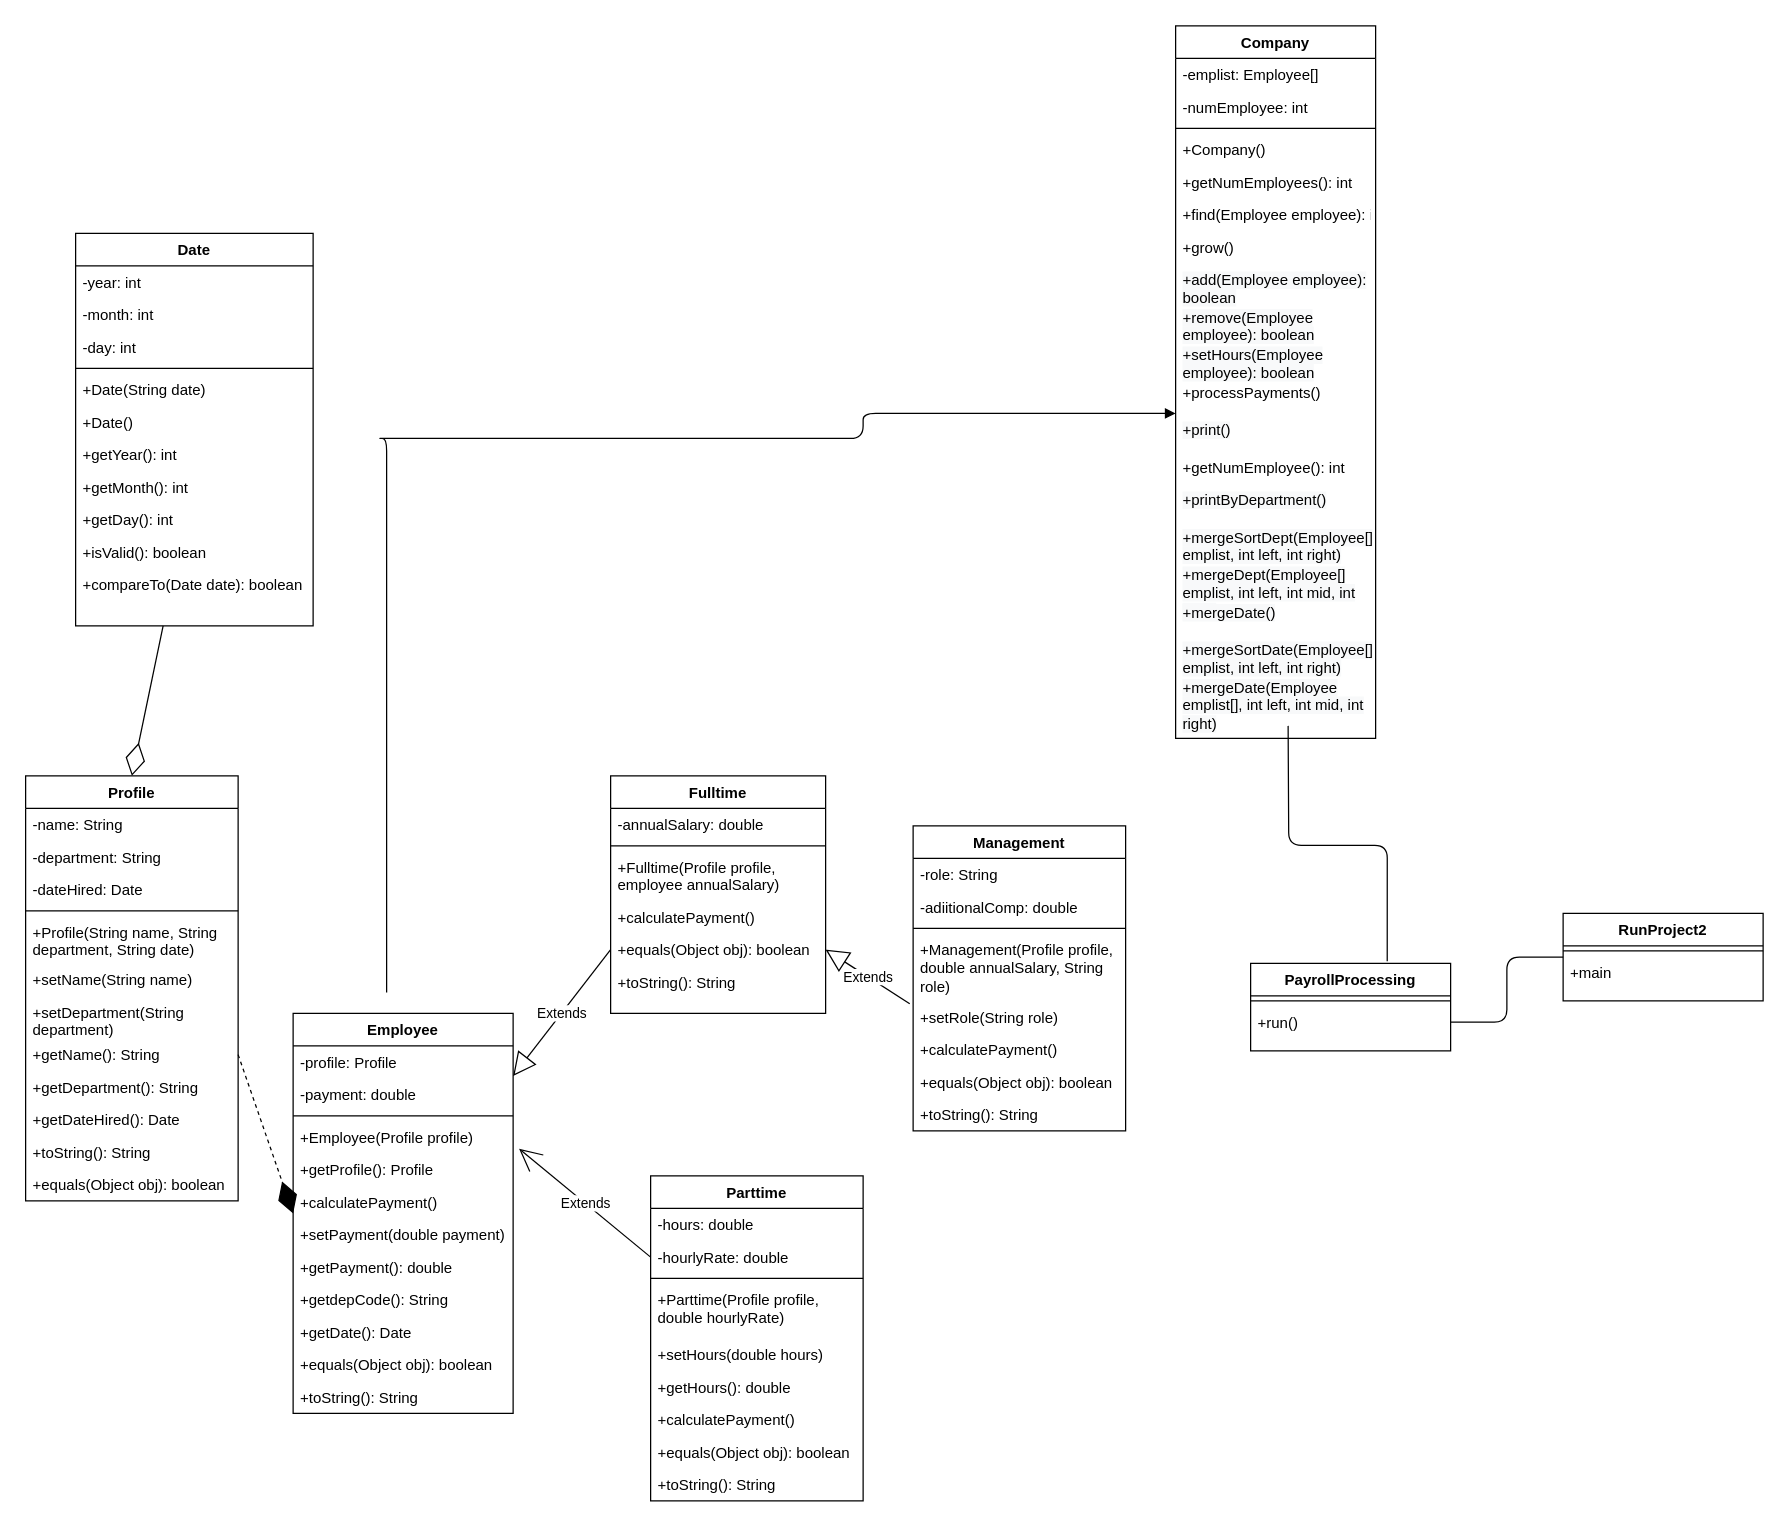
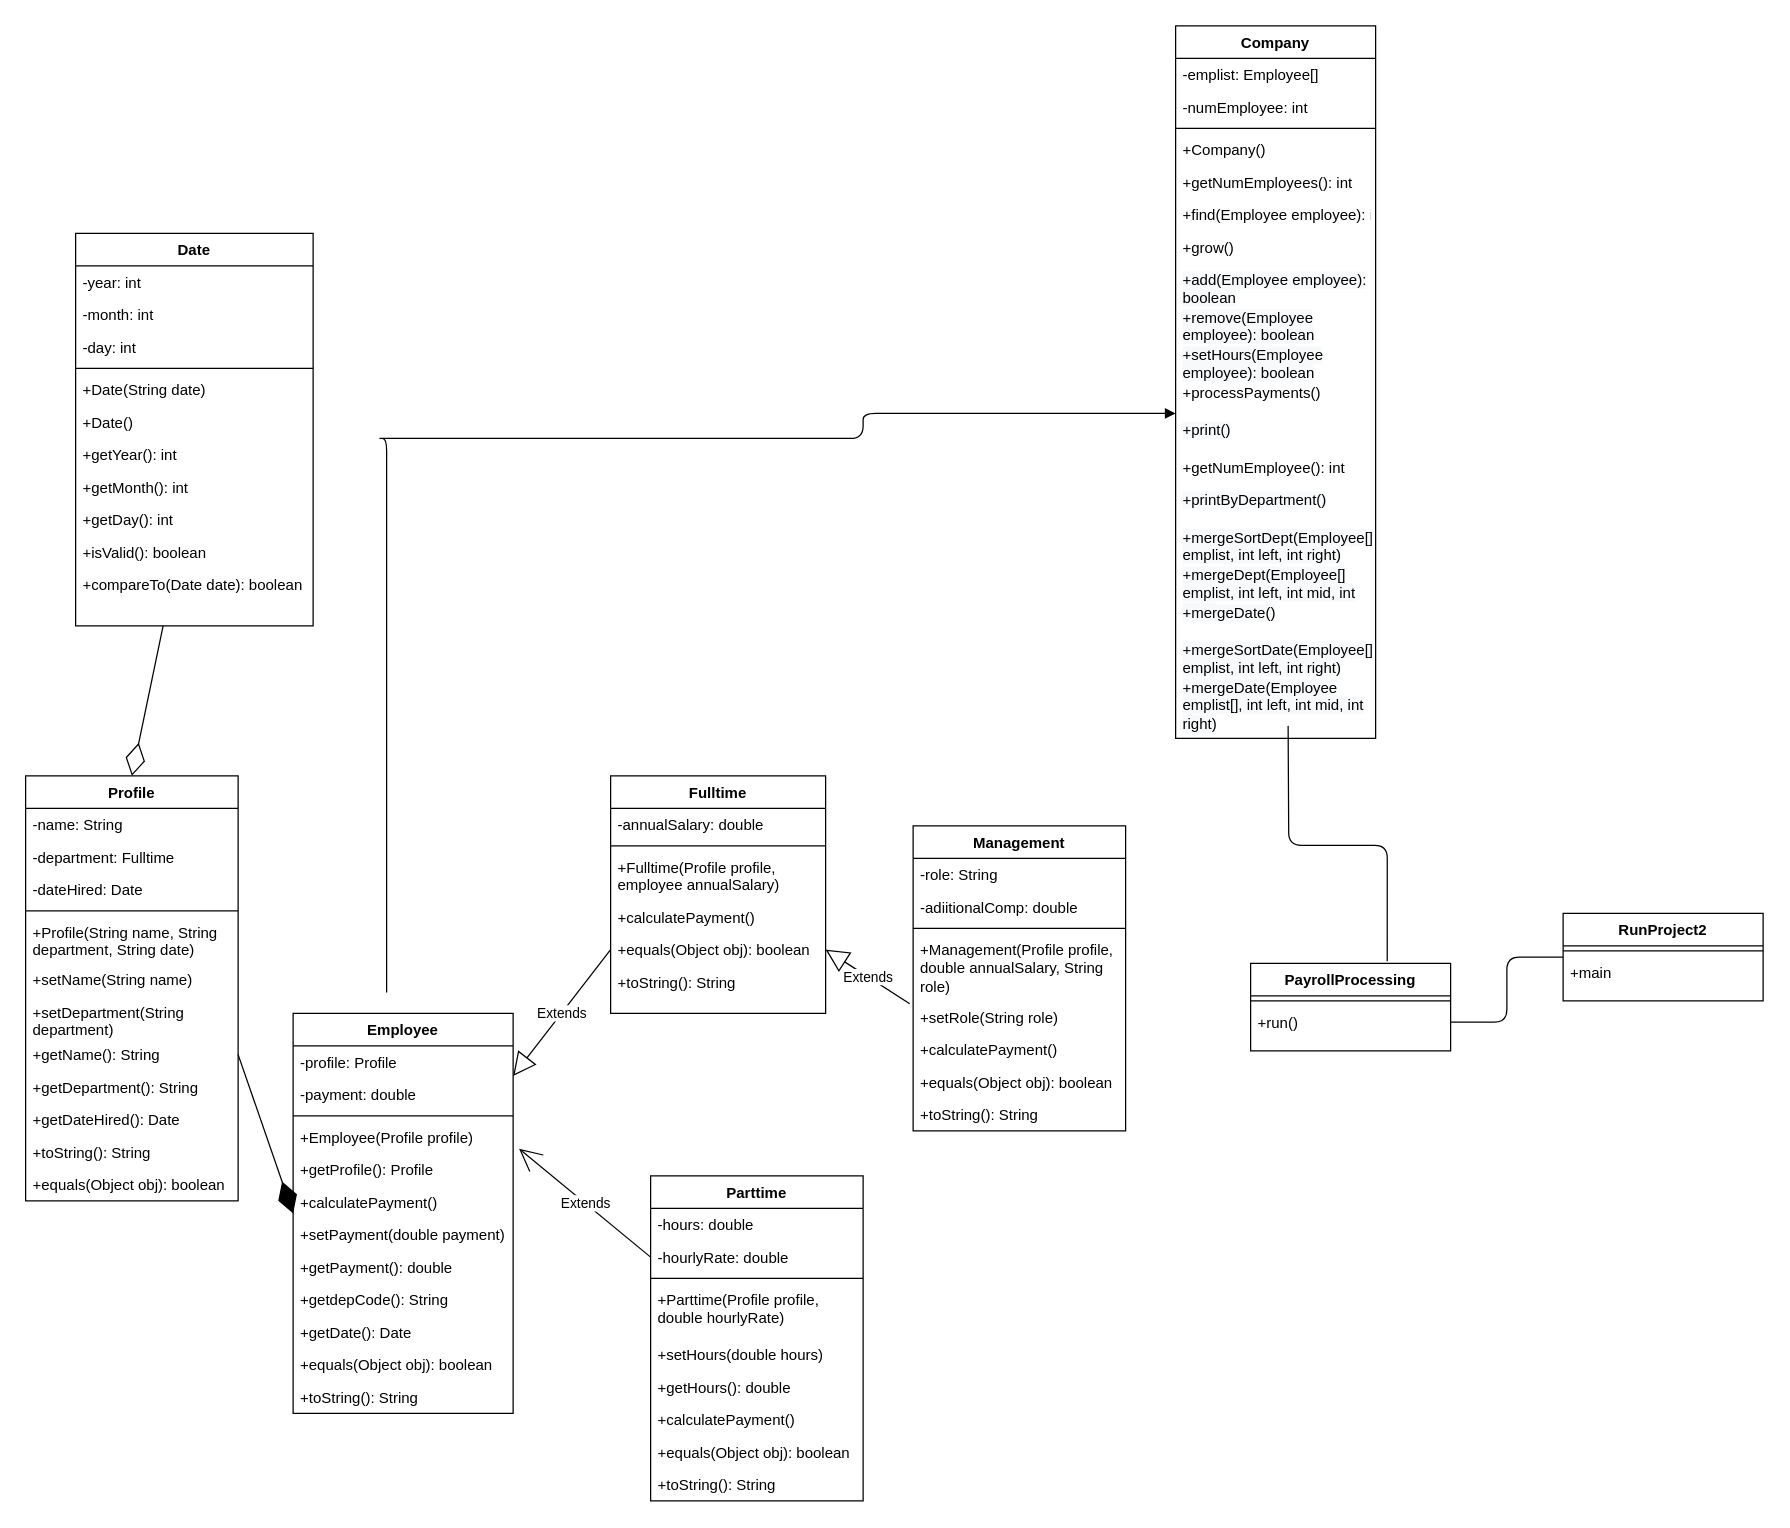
(106, 858) -> (111, 858)
(261, 1121) -> (261, 1121)
